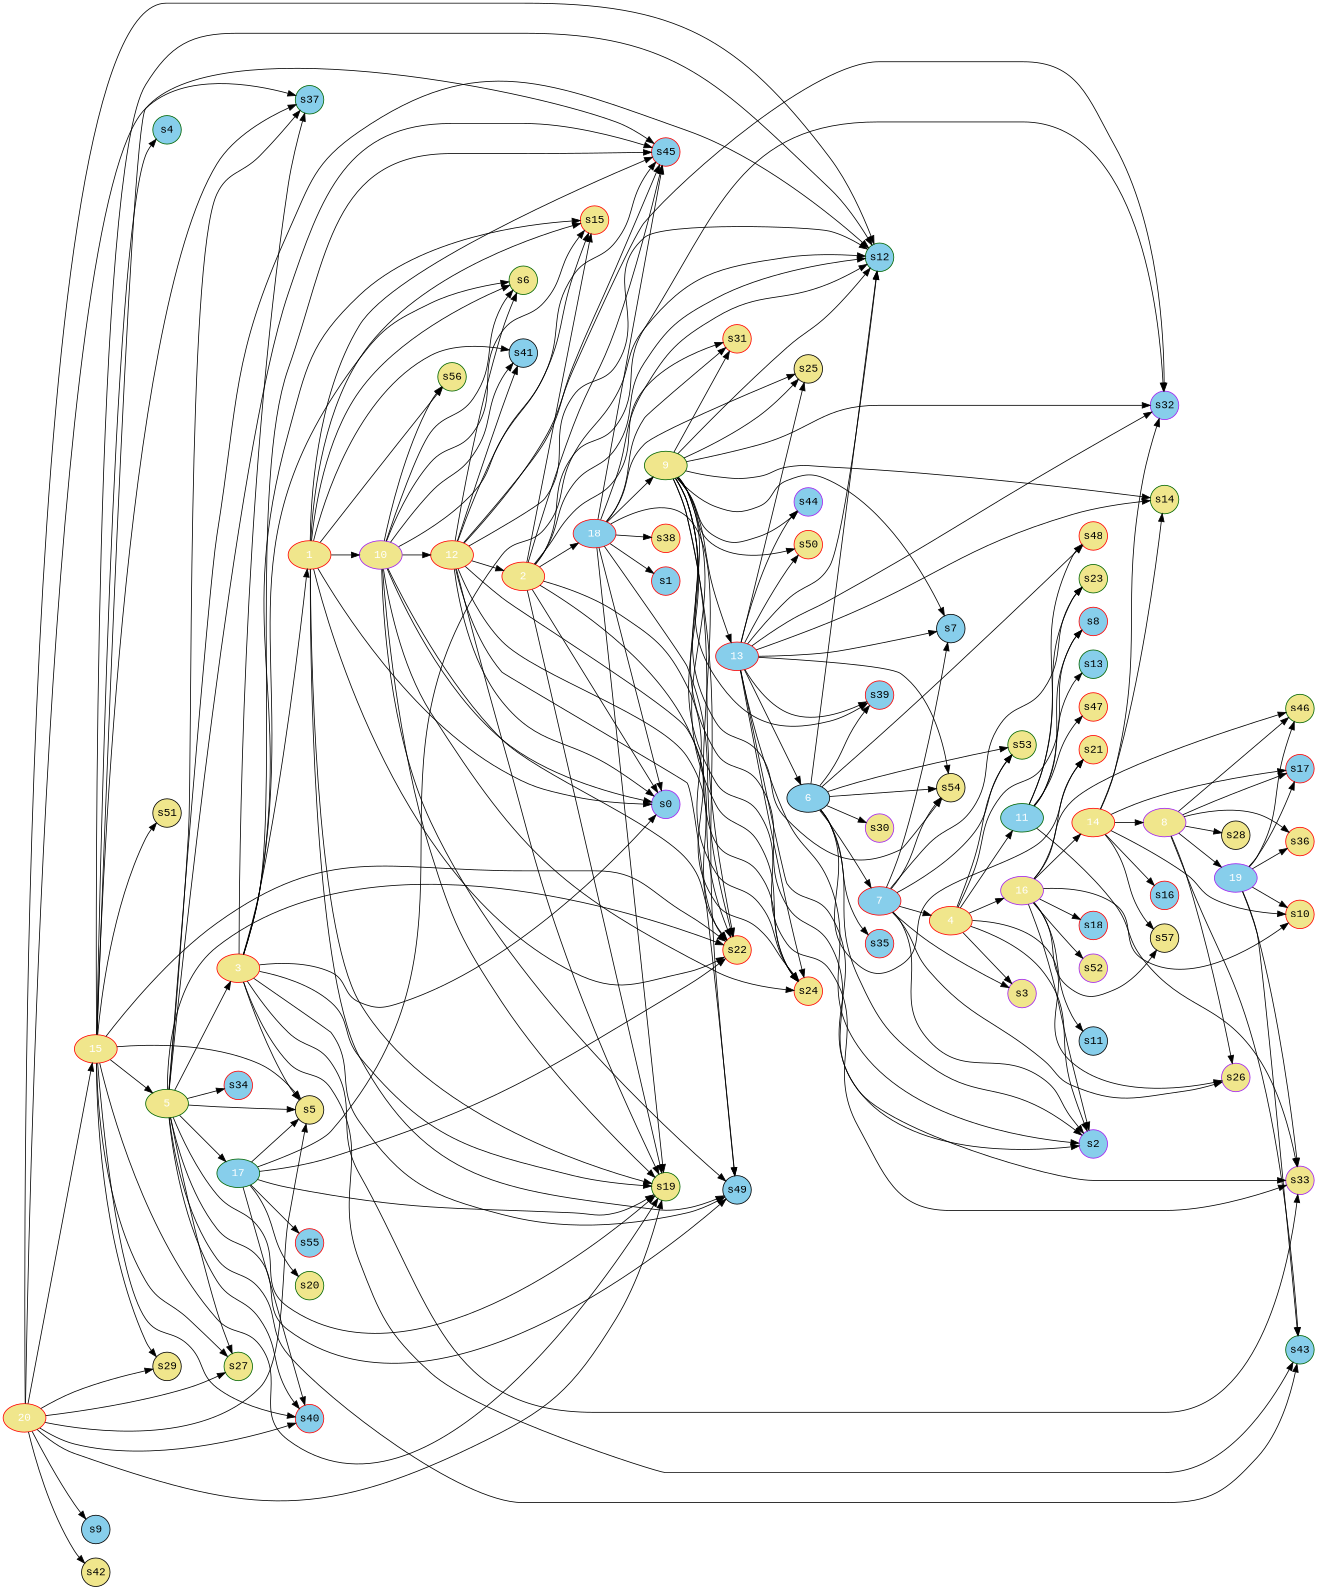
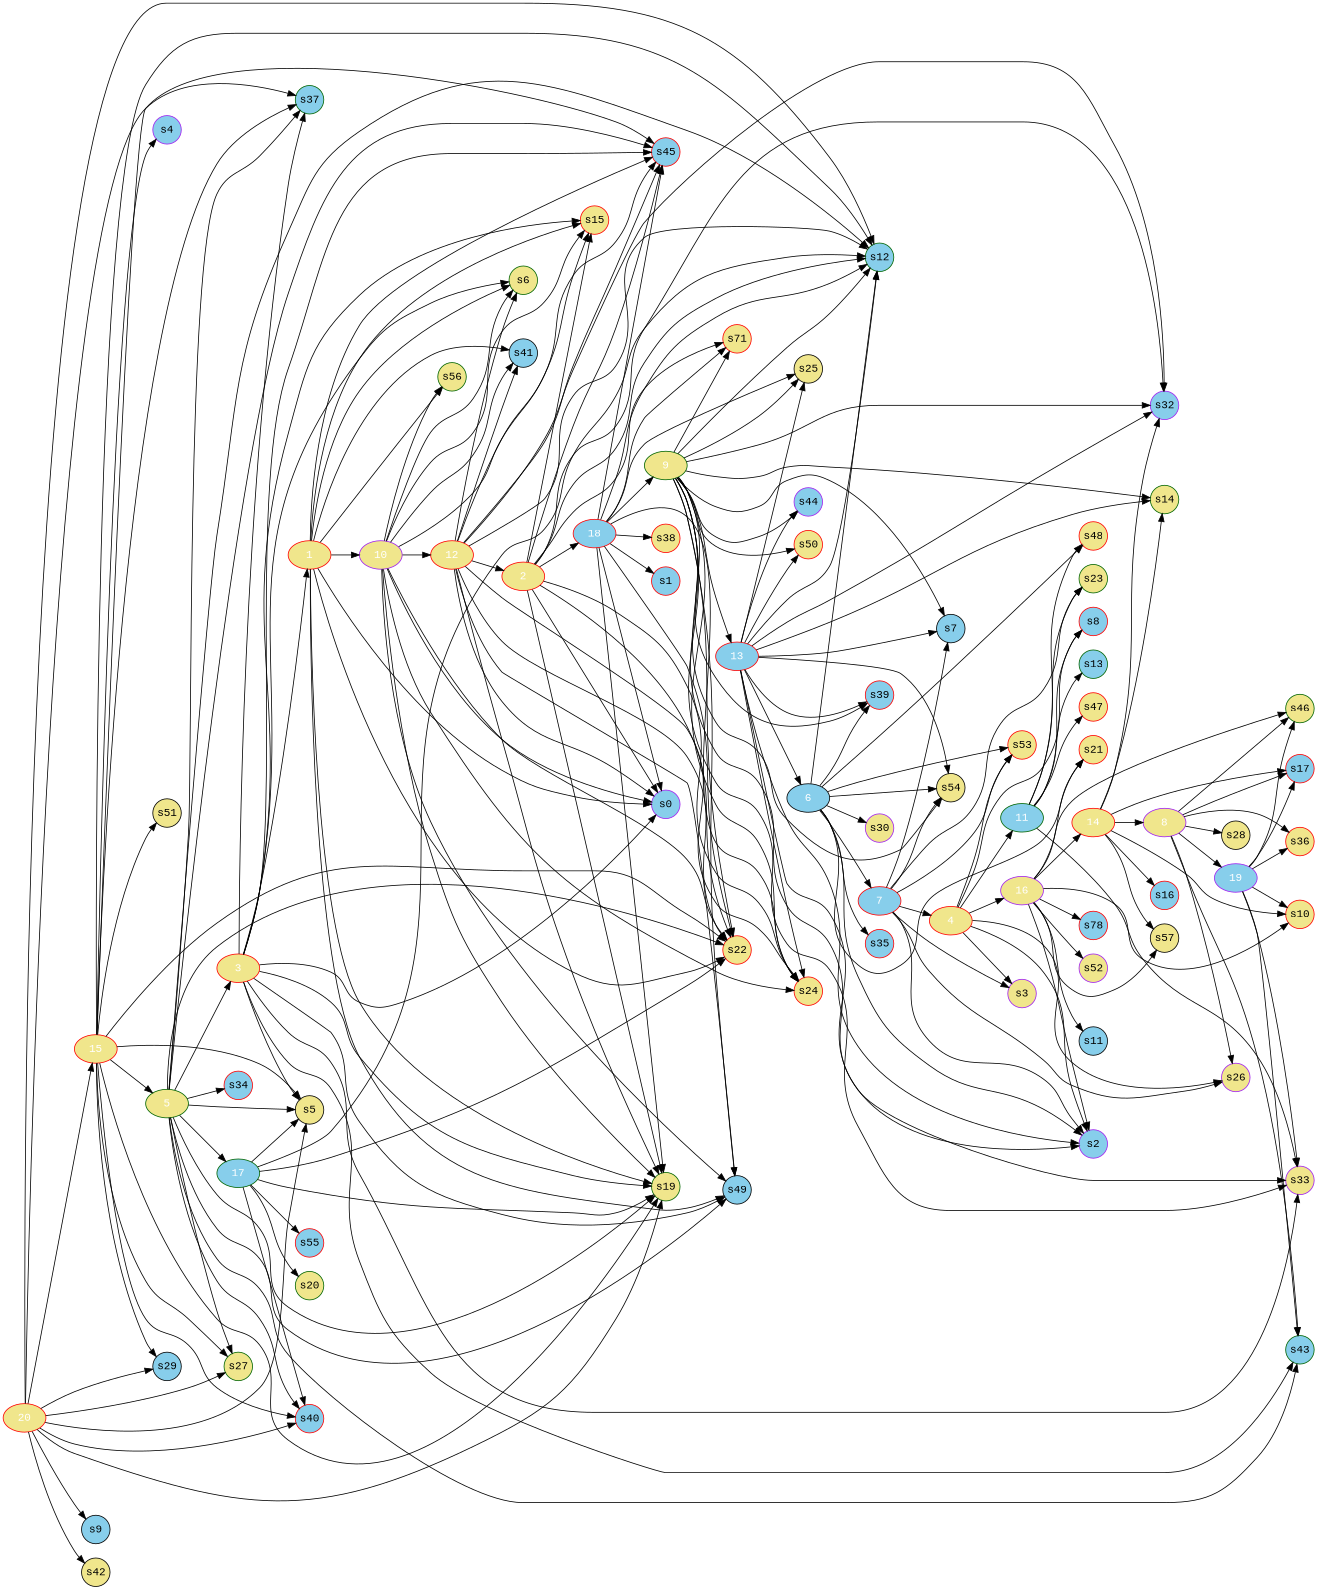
(167, 130) -> (167, 130)
(737, 339) -> (737, 339)
(1022, 745) -> (1022, 745)
(1093, 925) -> (1093, 925)
(167, 1366) -> (167, 1366)
